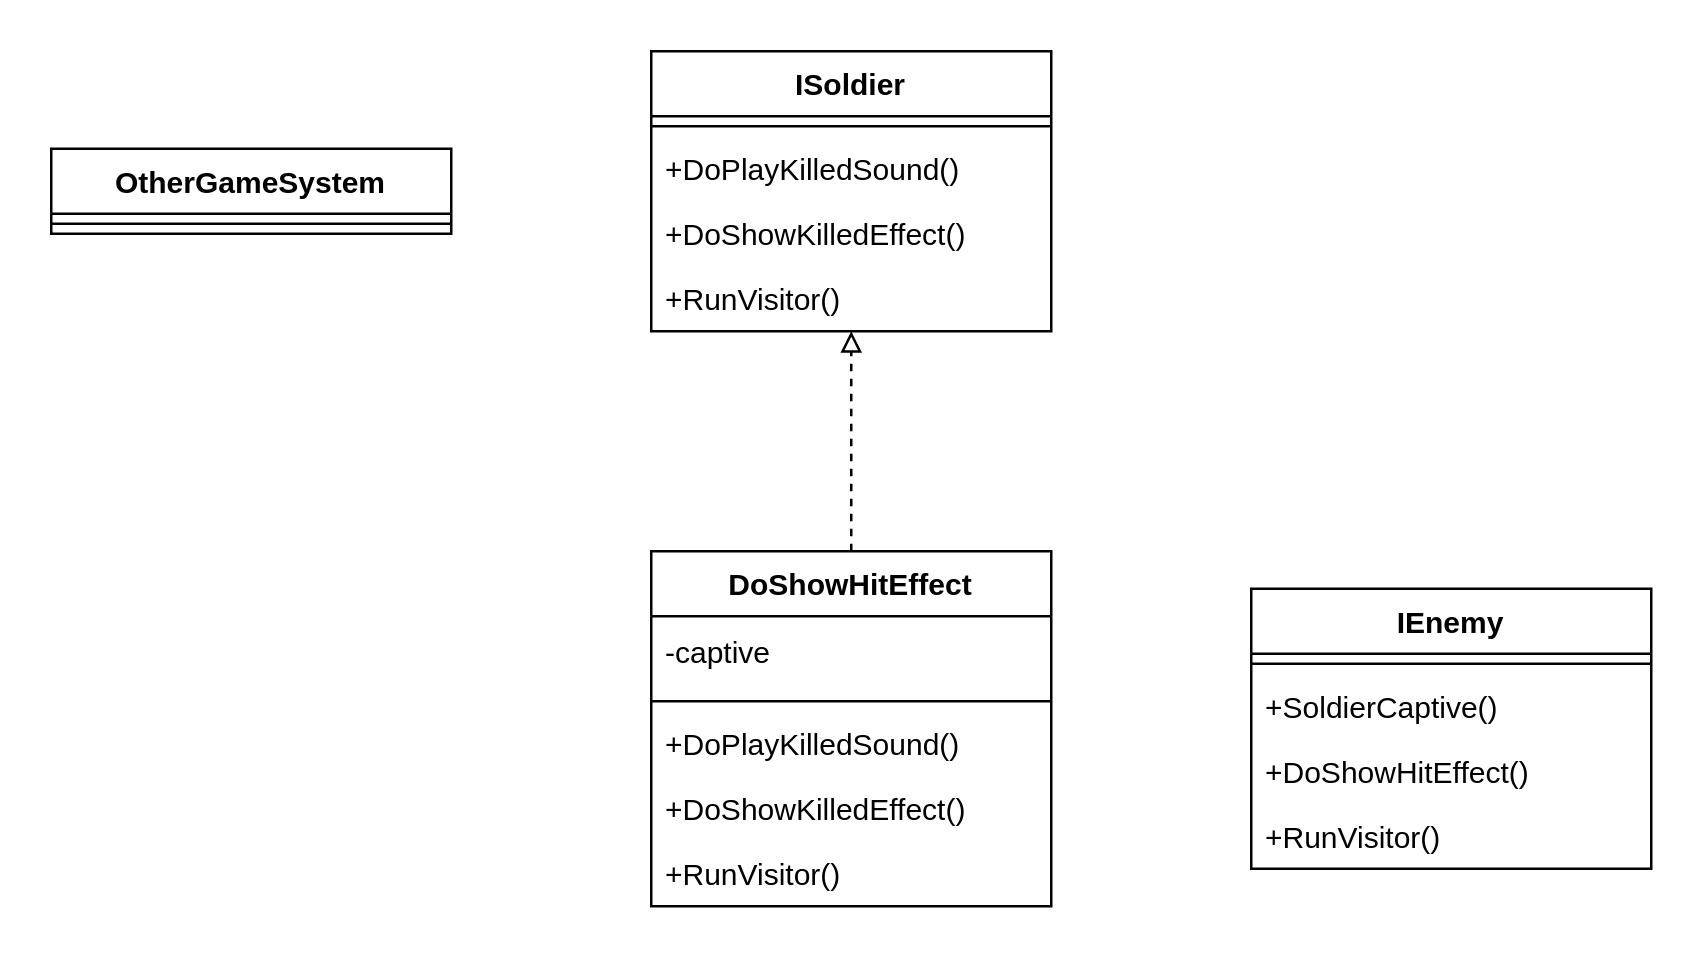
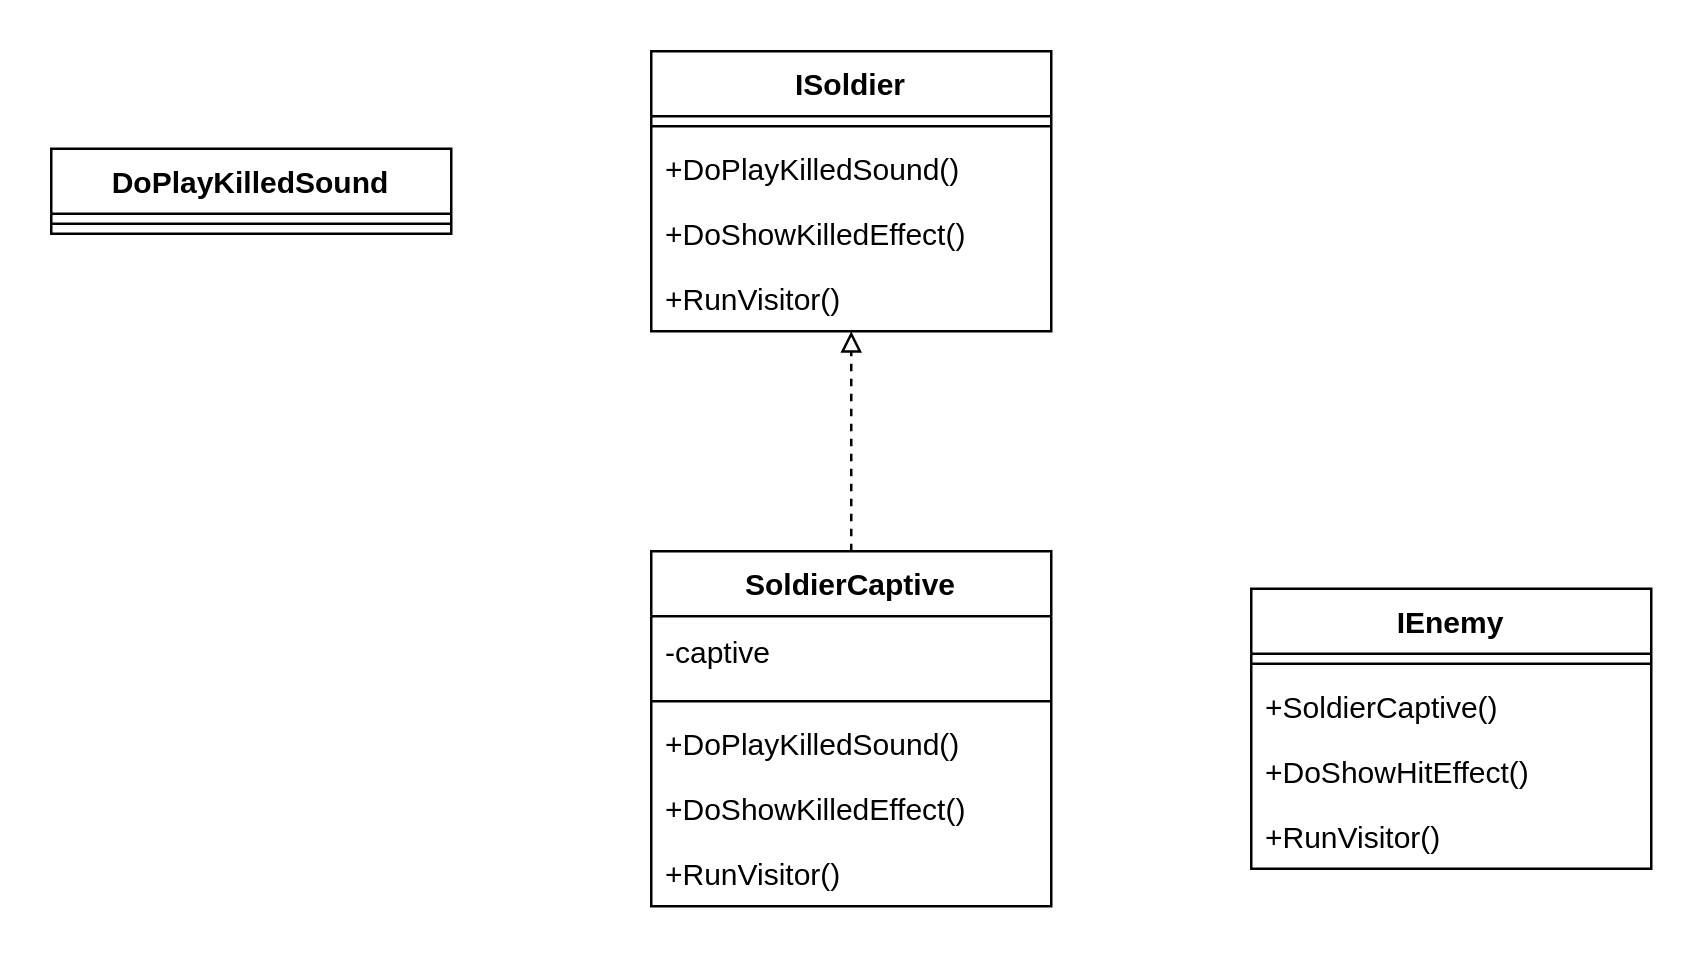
(251, 184) -> (251, 184)
(851, 587) -> (851, 587)
